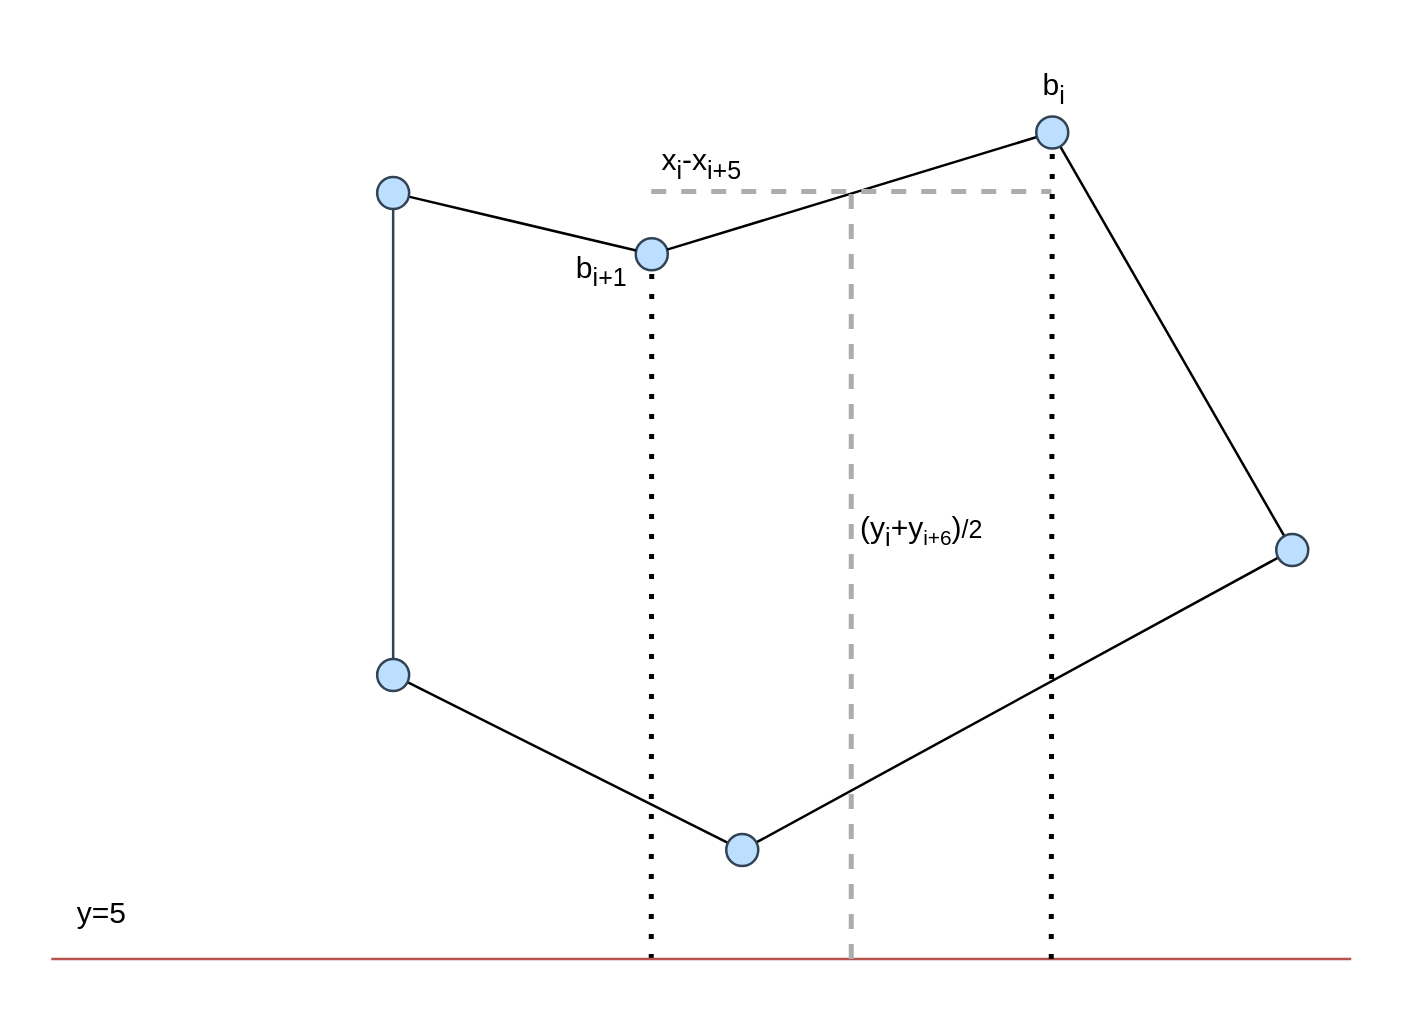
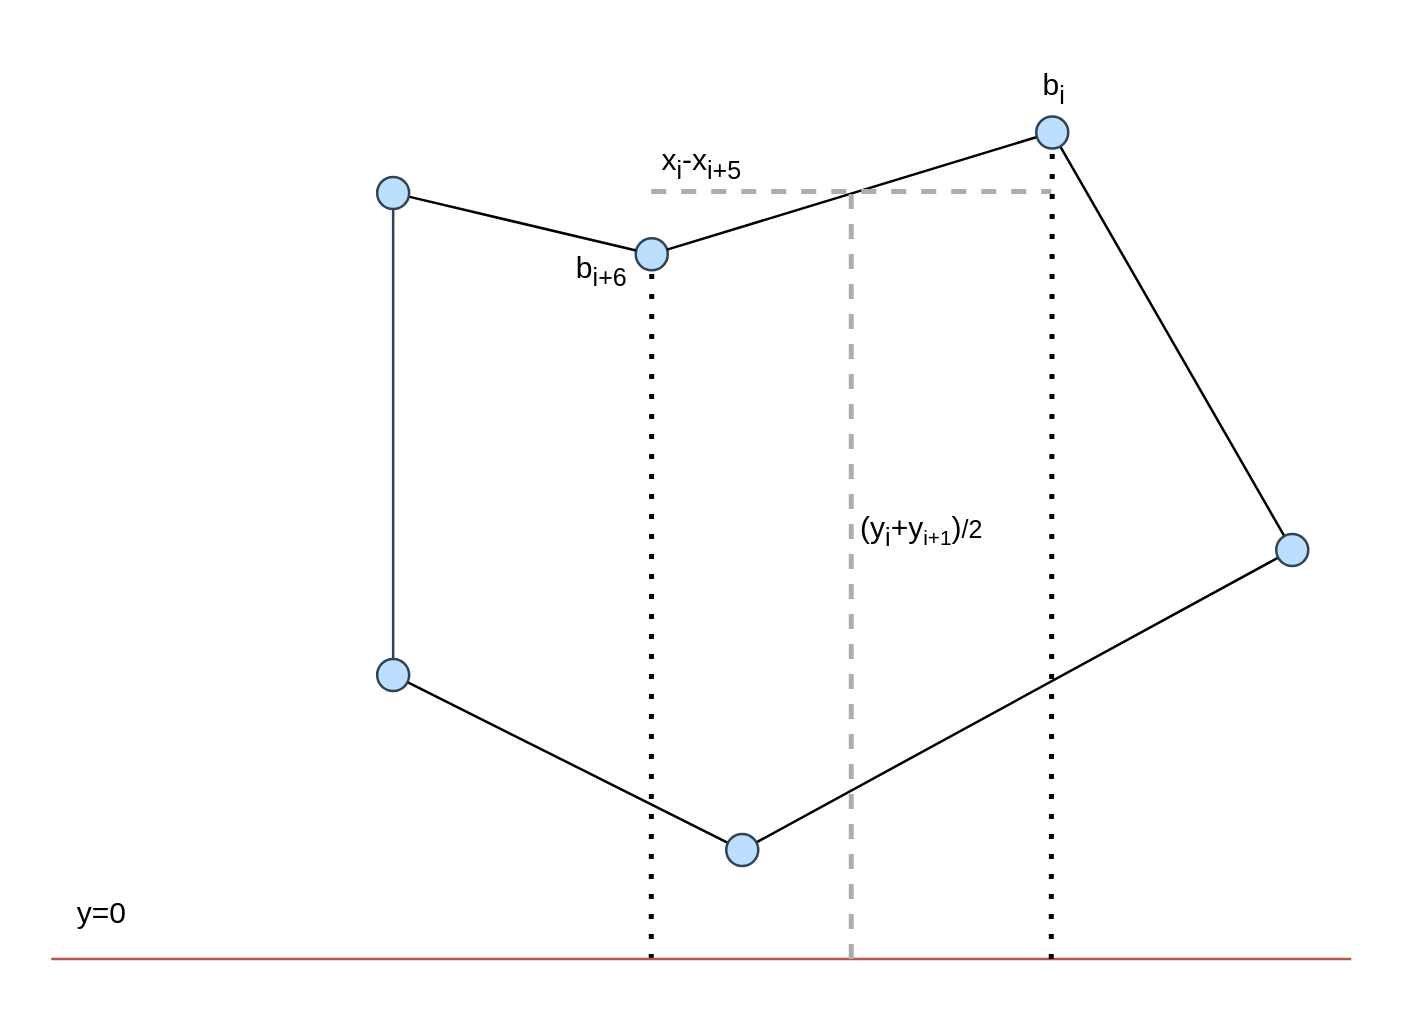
(603, 271) -> (603, 271)
(923, 531) -> (923, 531)
(103, 914) -> (103, 914)
